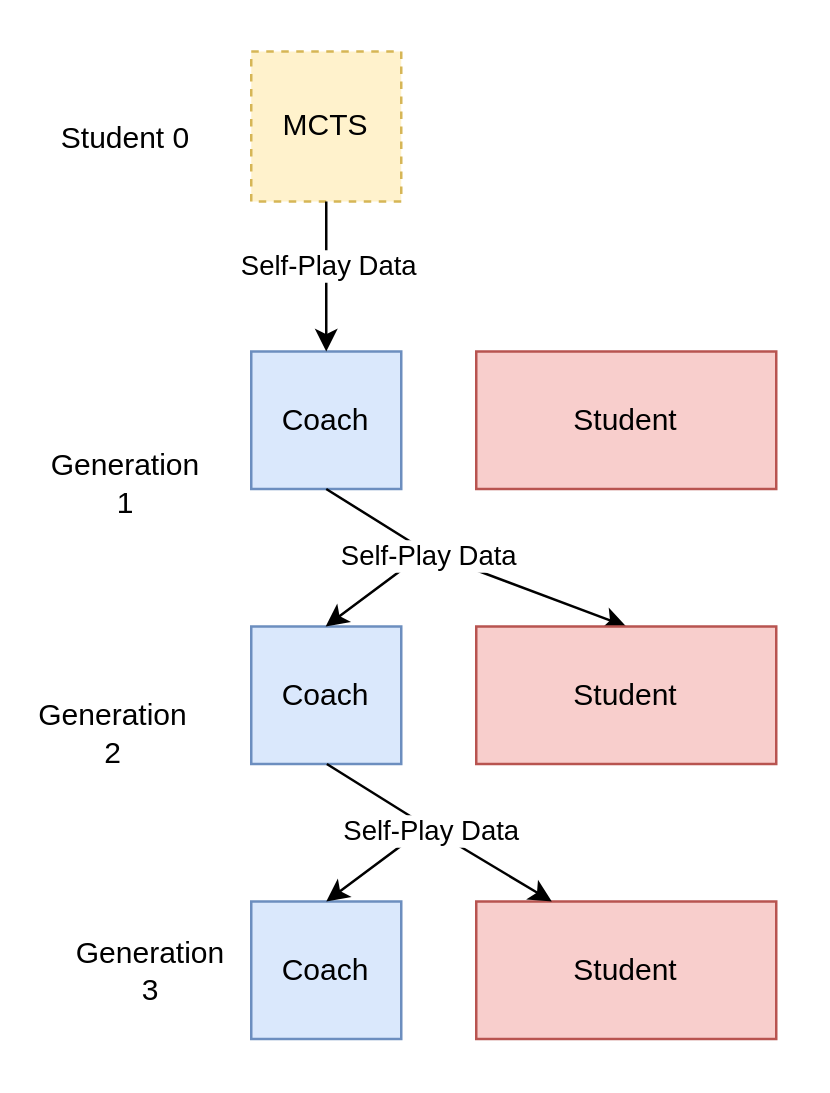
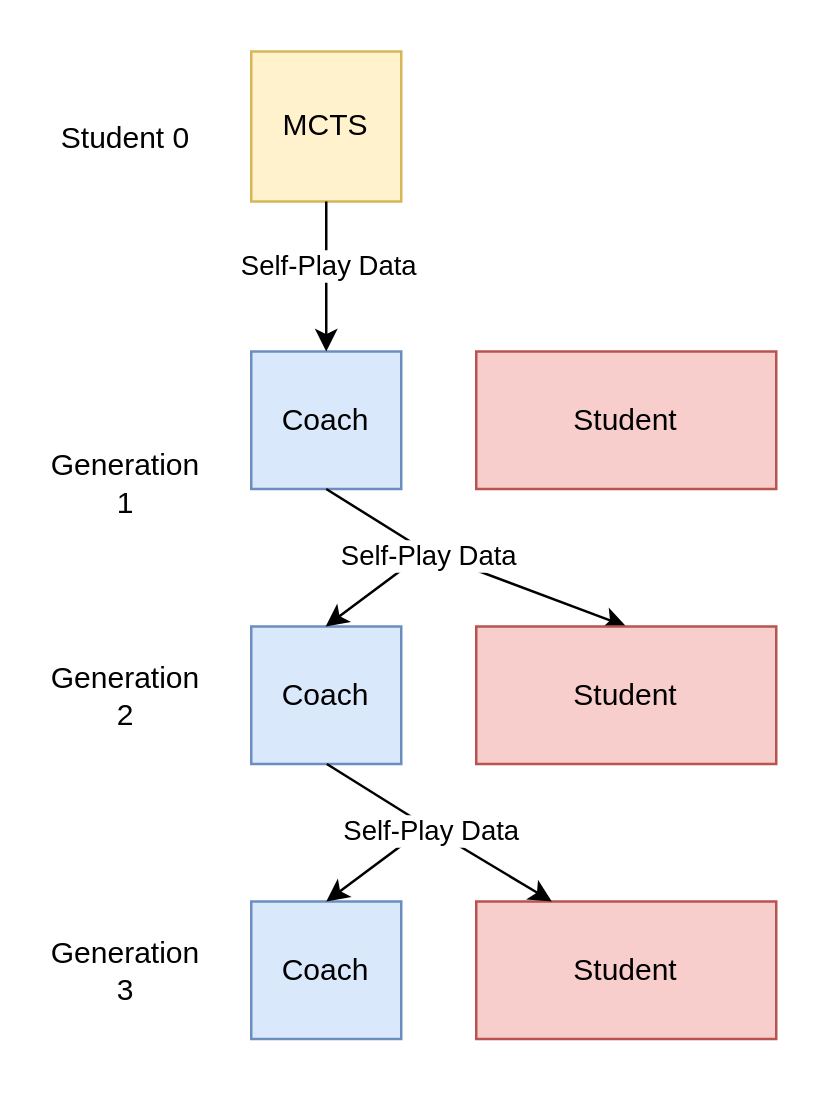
(326, 126) -> (326, 126)
(114, 733) -> (126, 695)
(151, 970) -> (126, 970)
